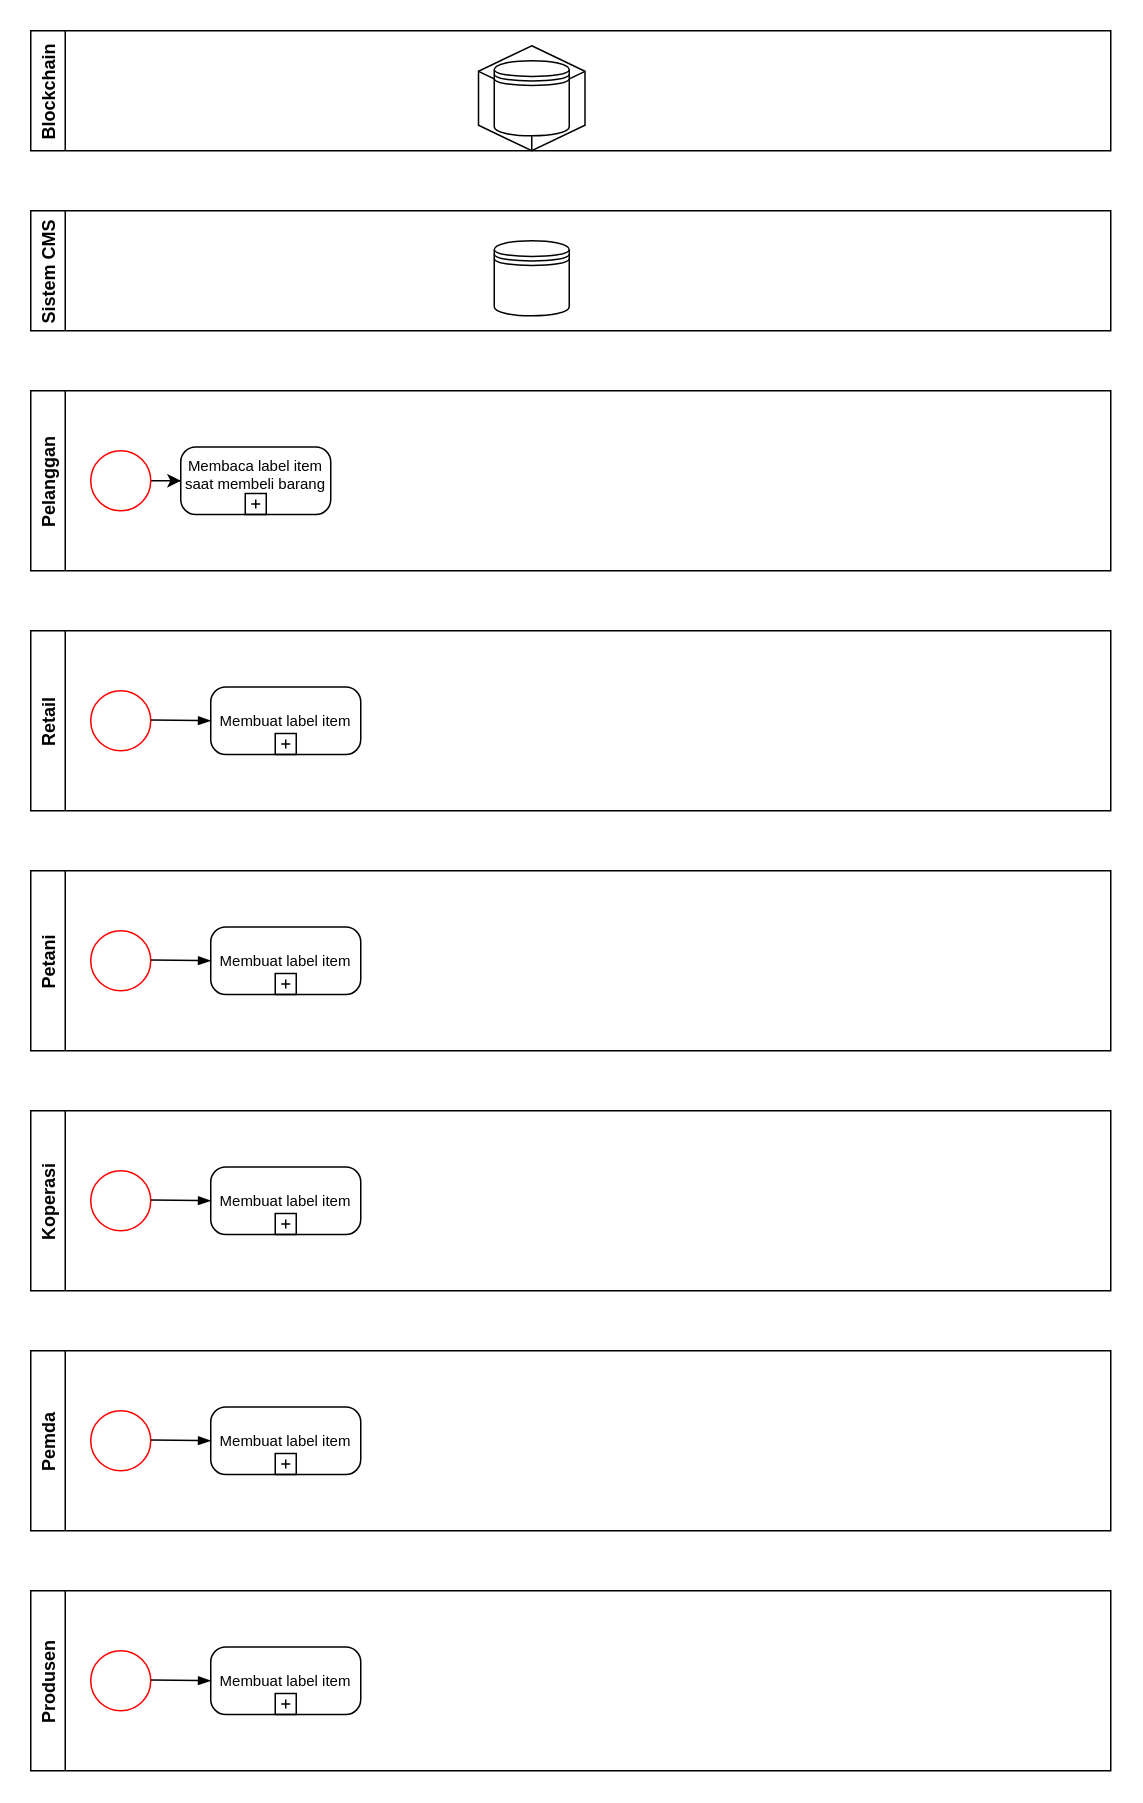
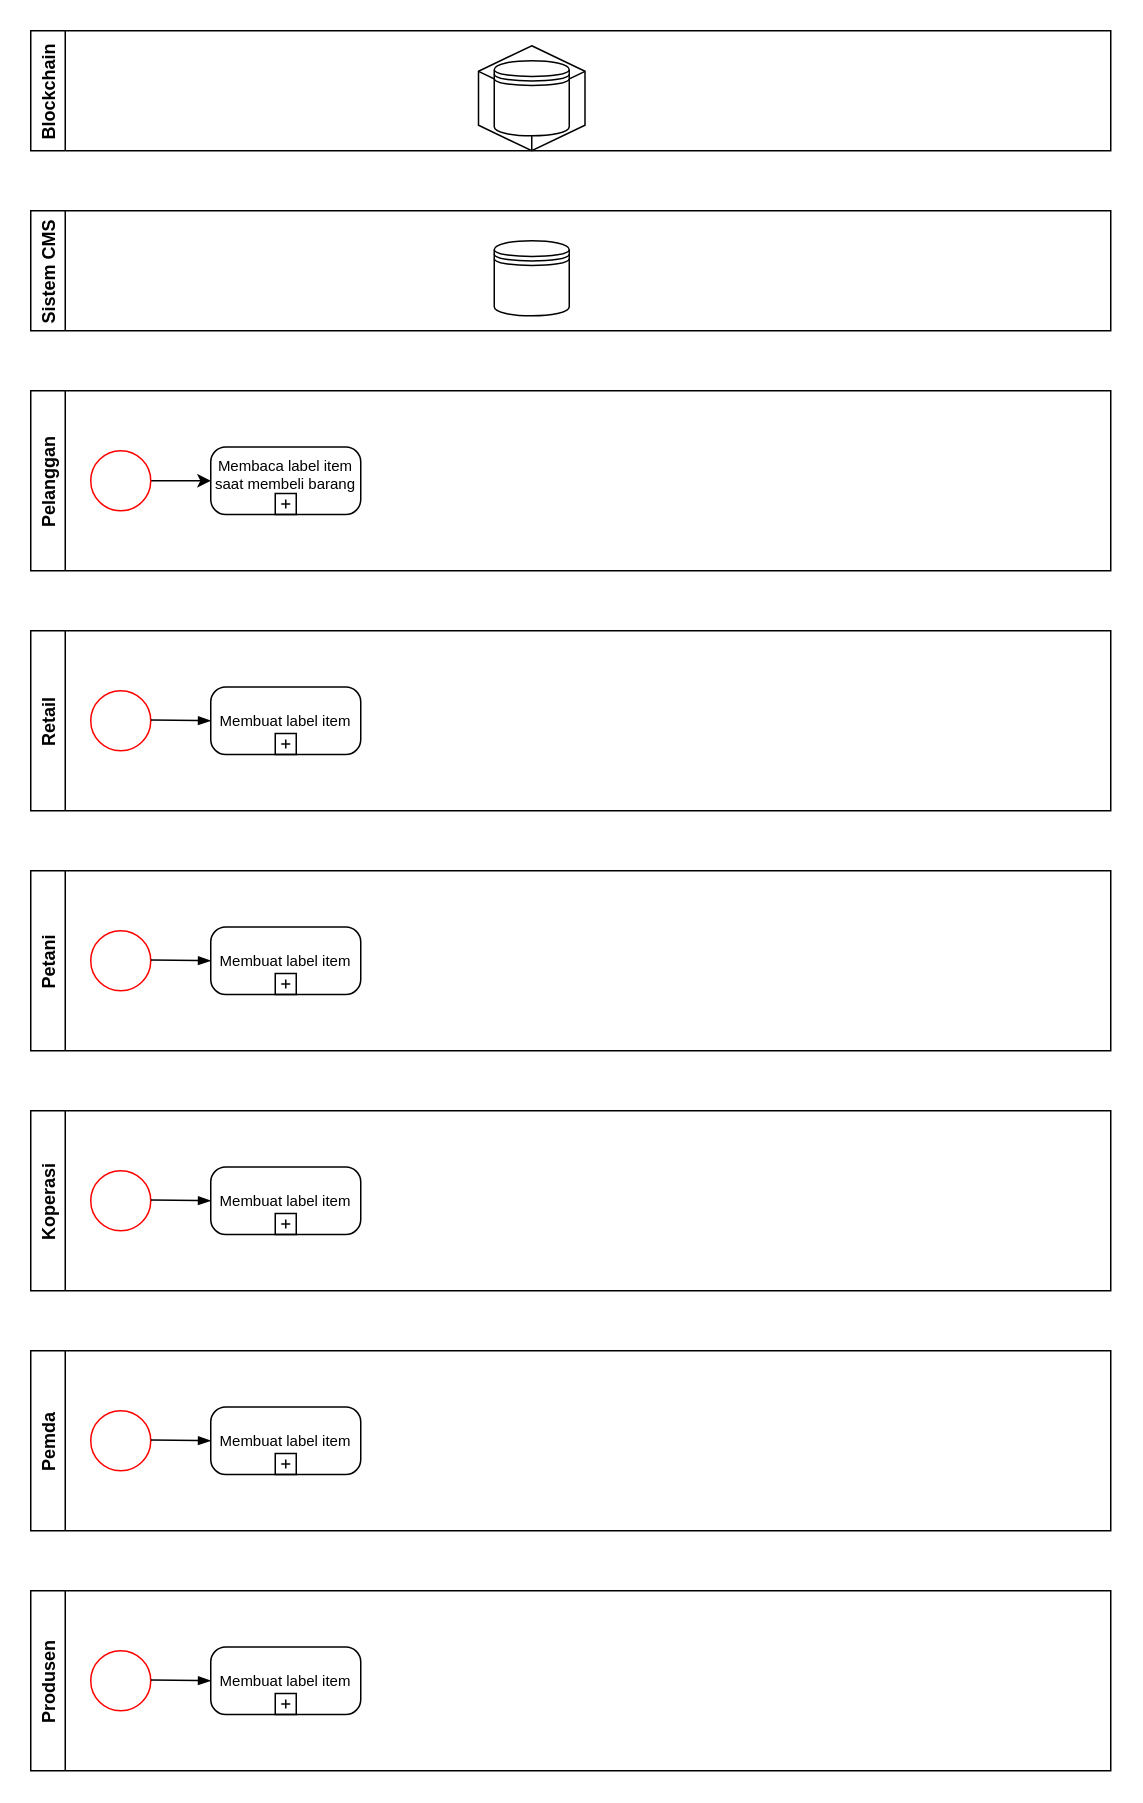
(256, 481) -> (286, 481)
